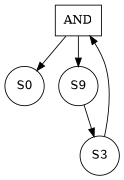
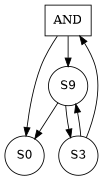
none -> (49, 117)
none -> (80, 124)
